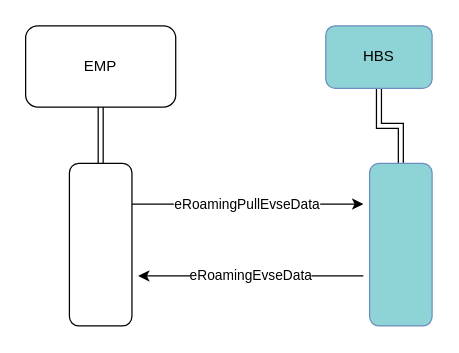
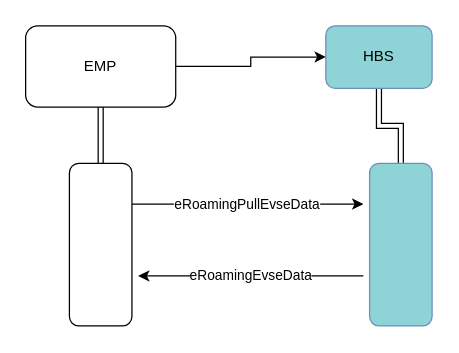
none -> (251, 66)
